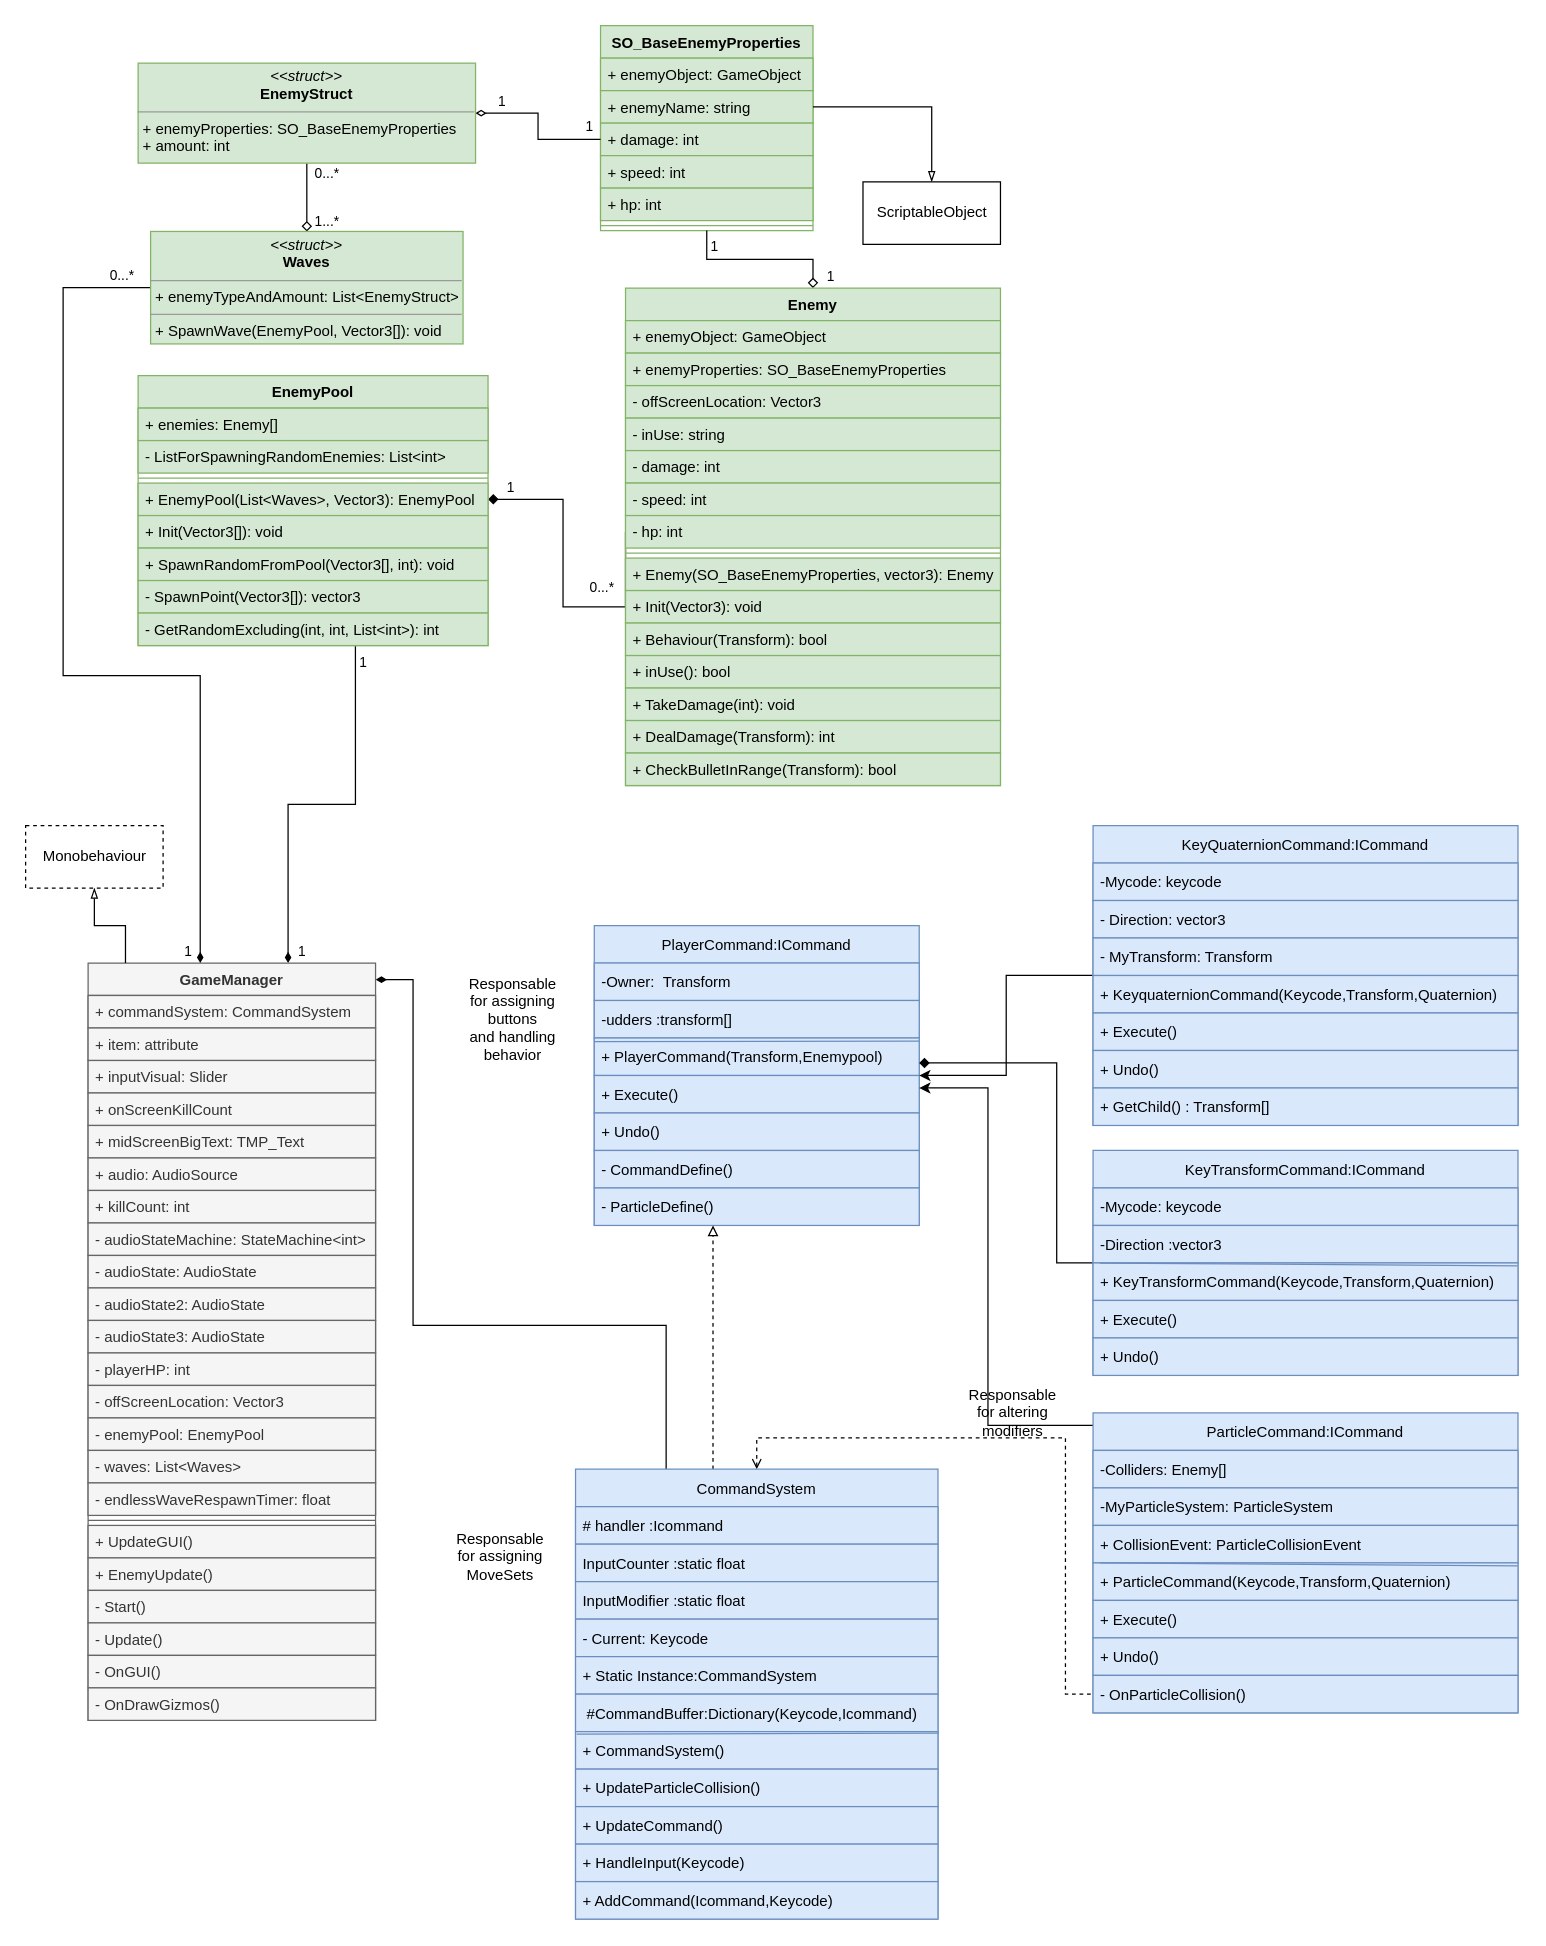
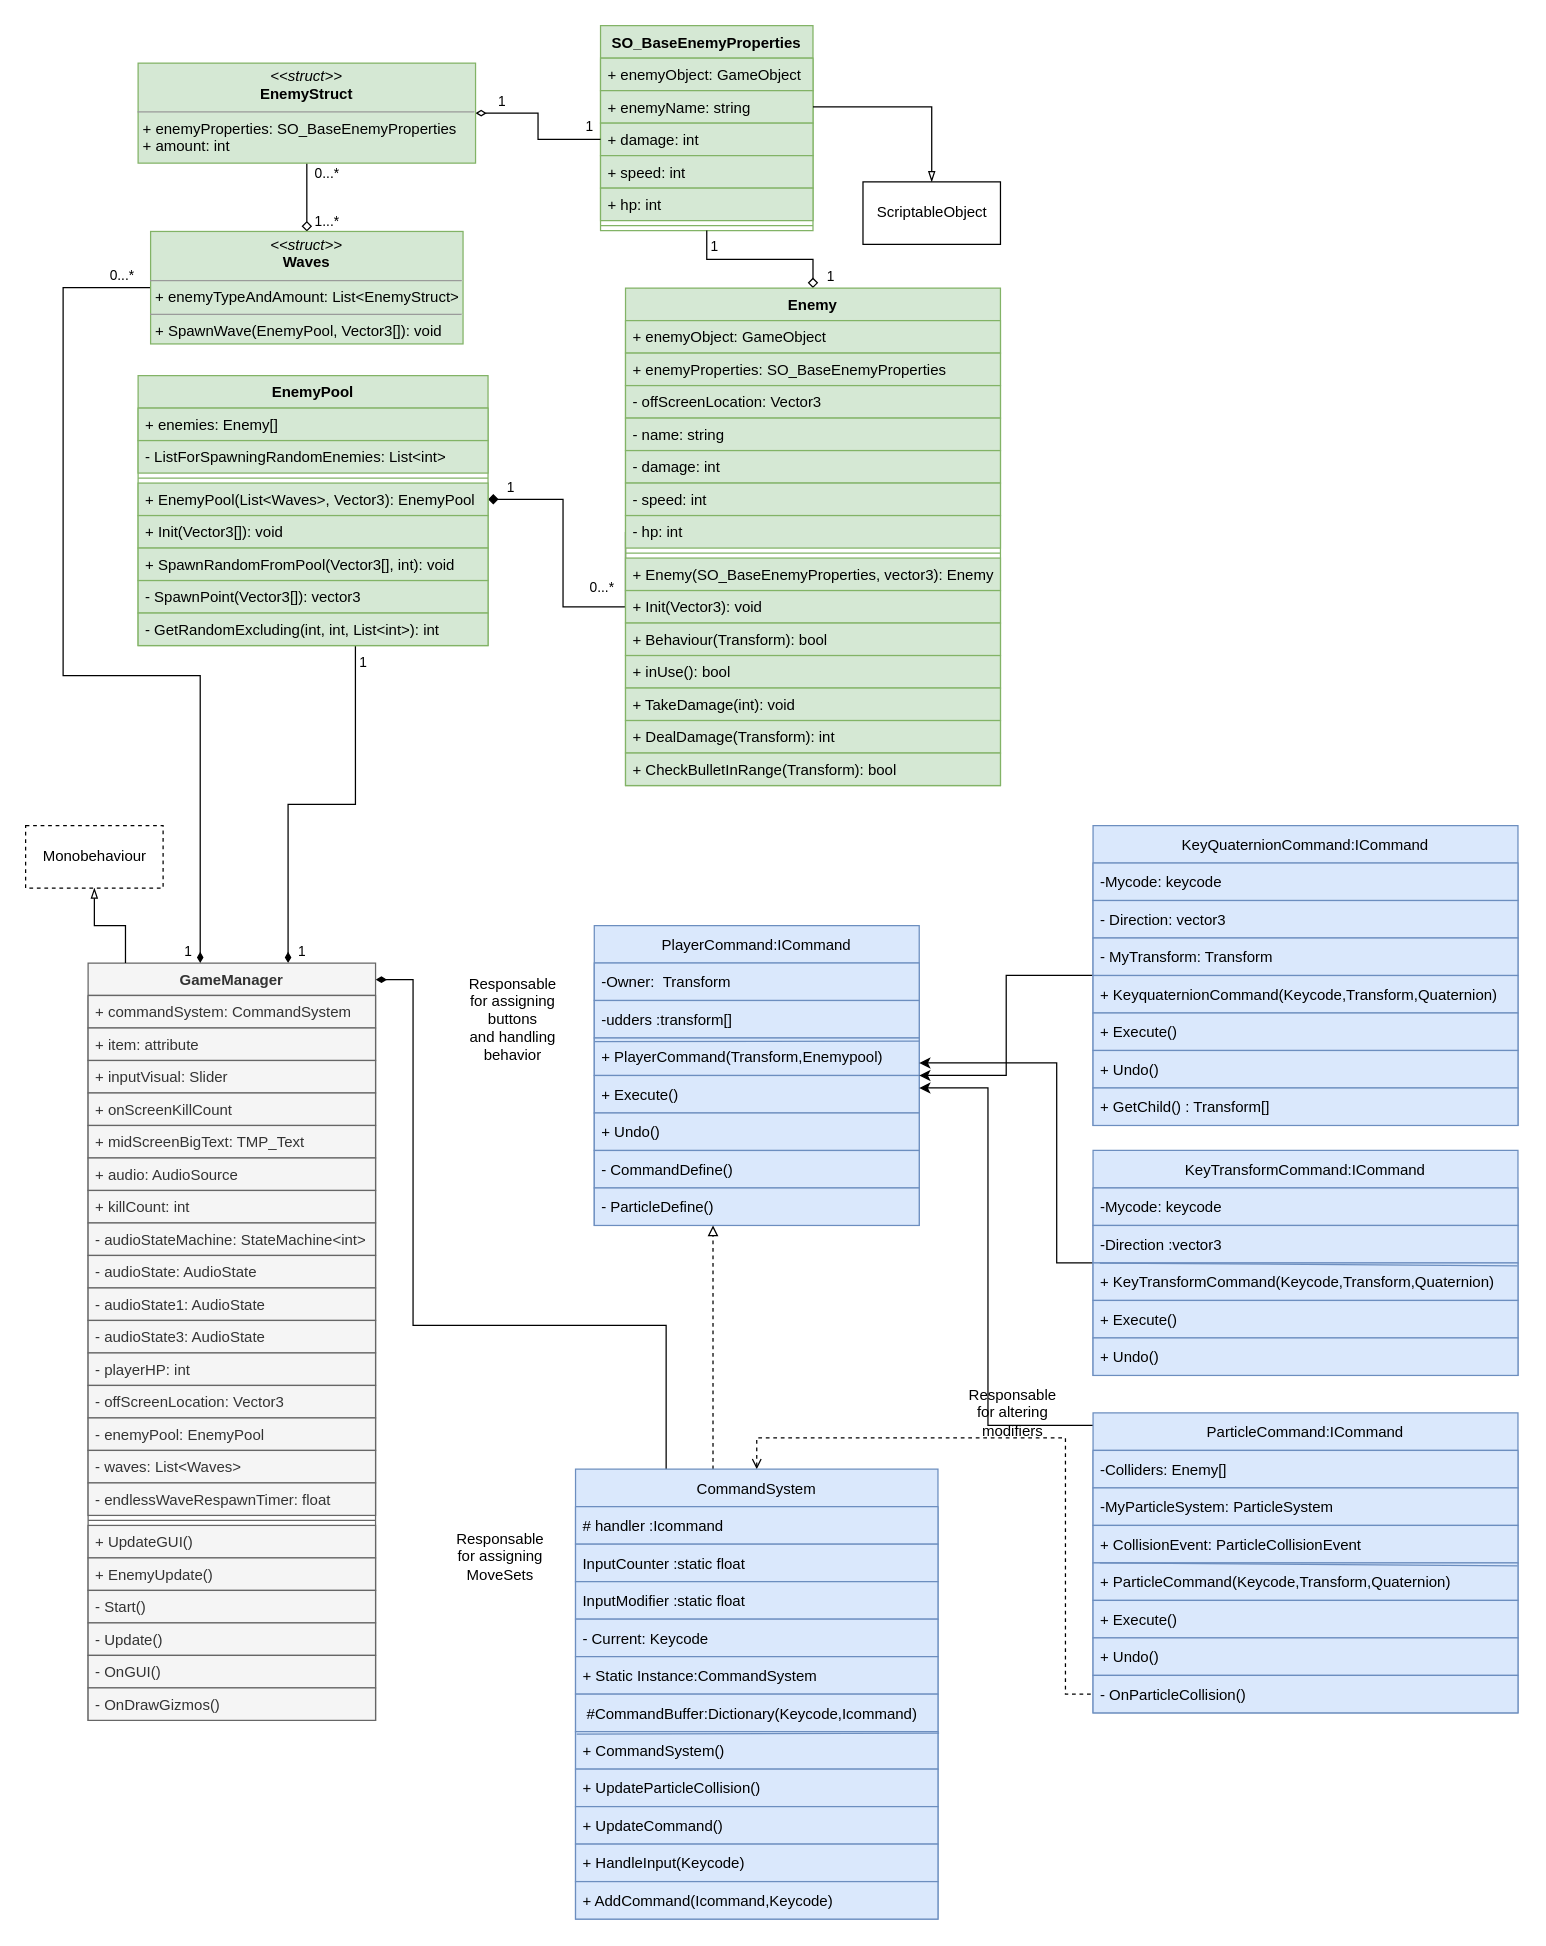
(686, 435) -> (684, 435)
(930, 1063) -> (929, 1063)
(190, 1305) -> (190, 1305)
